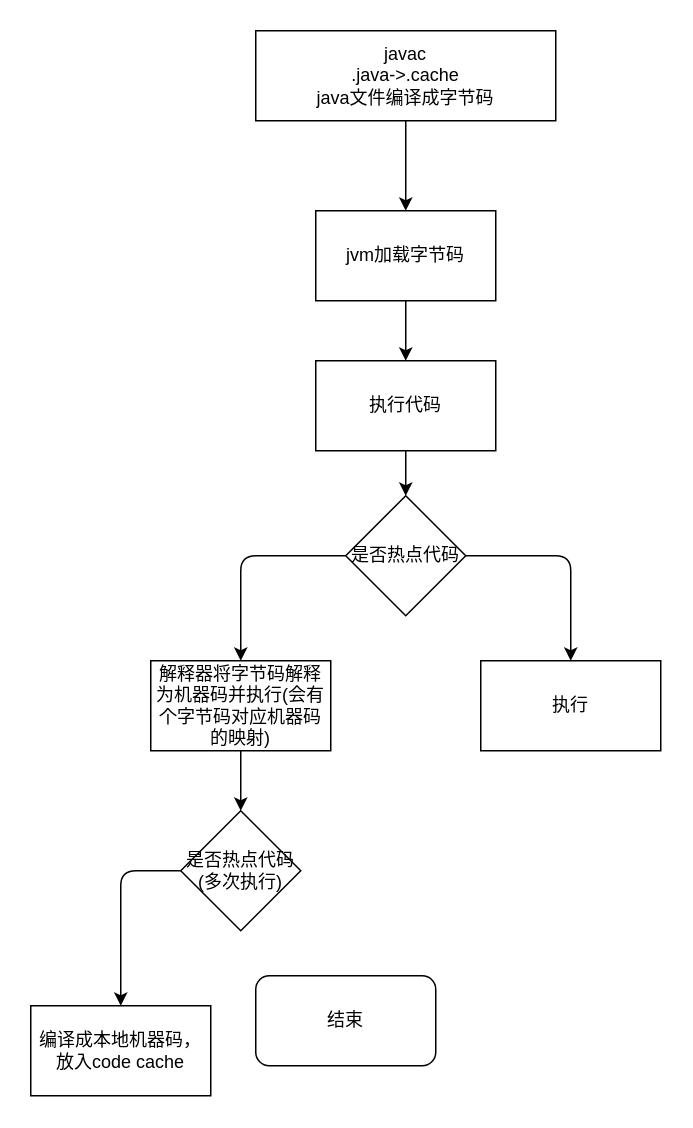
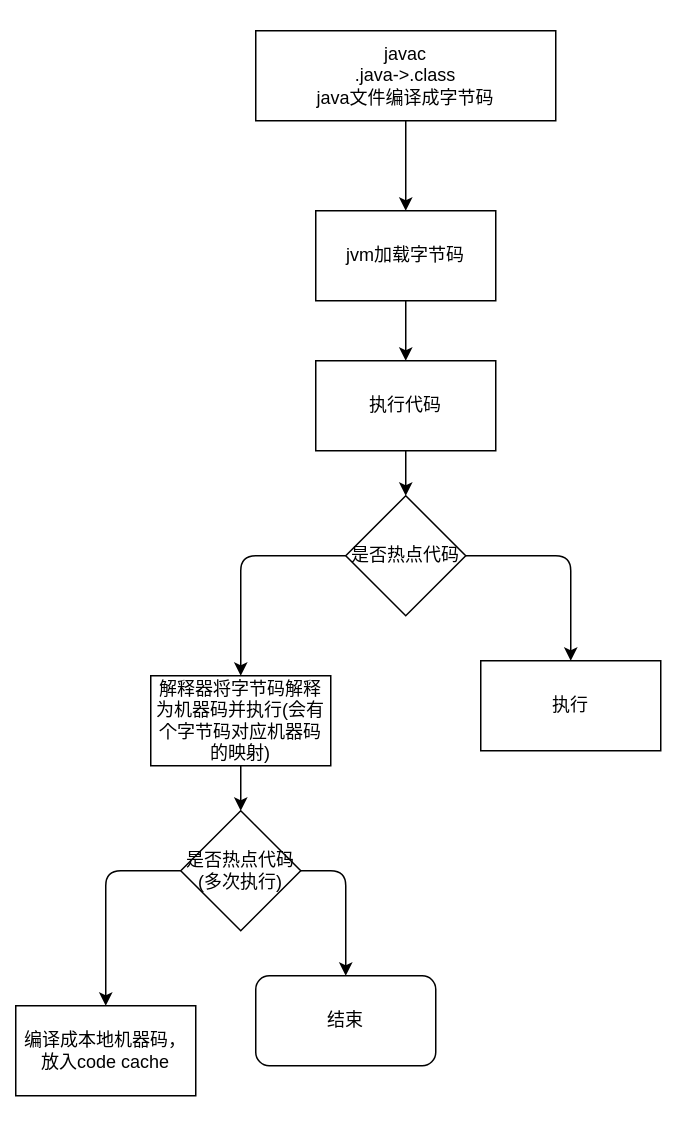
(406, 76) -> (406, 76)
(241, 706) -> (241, 721)
none -> (346, 901)
(121, 1051) -> (106, 1051)
